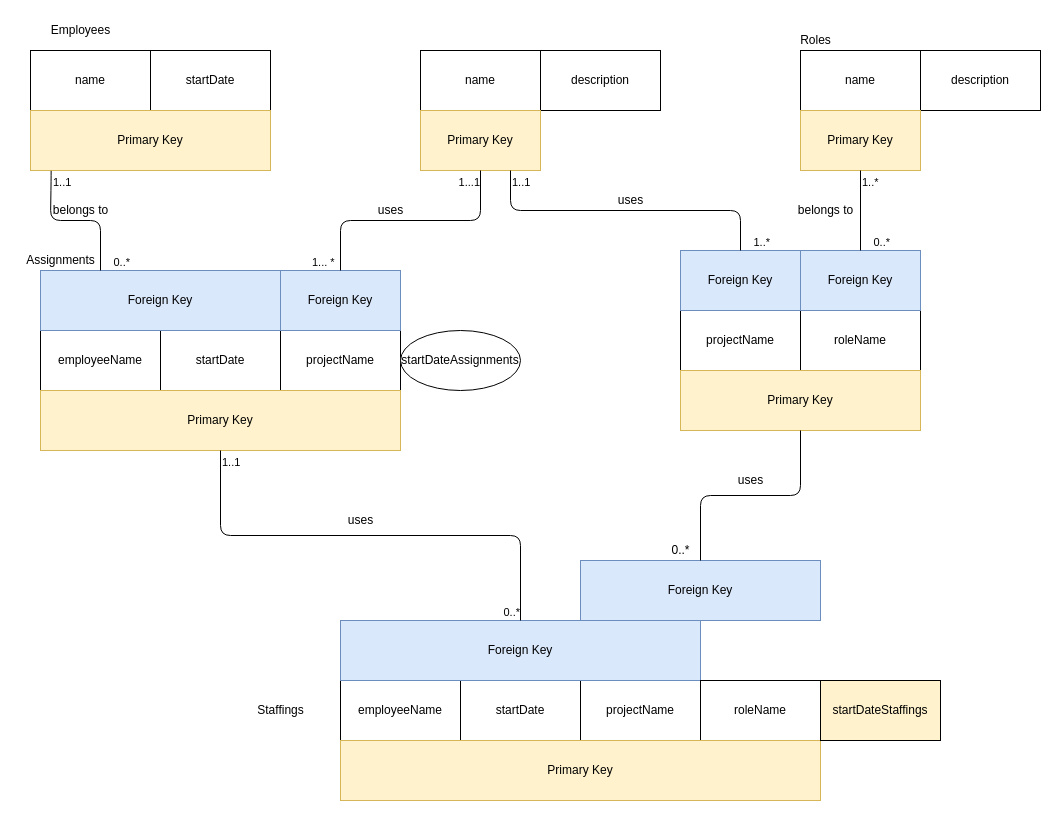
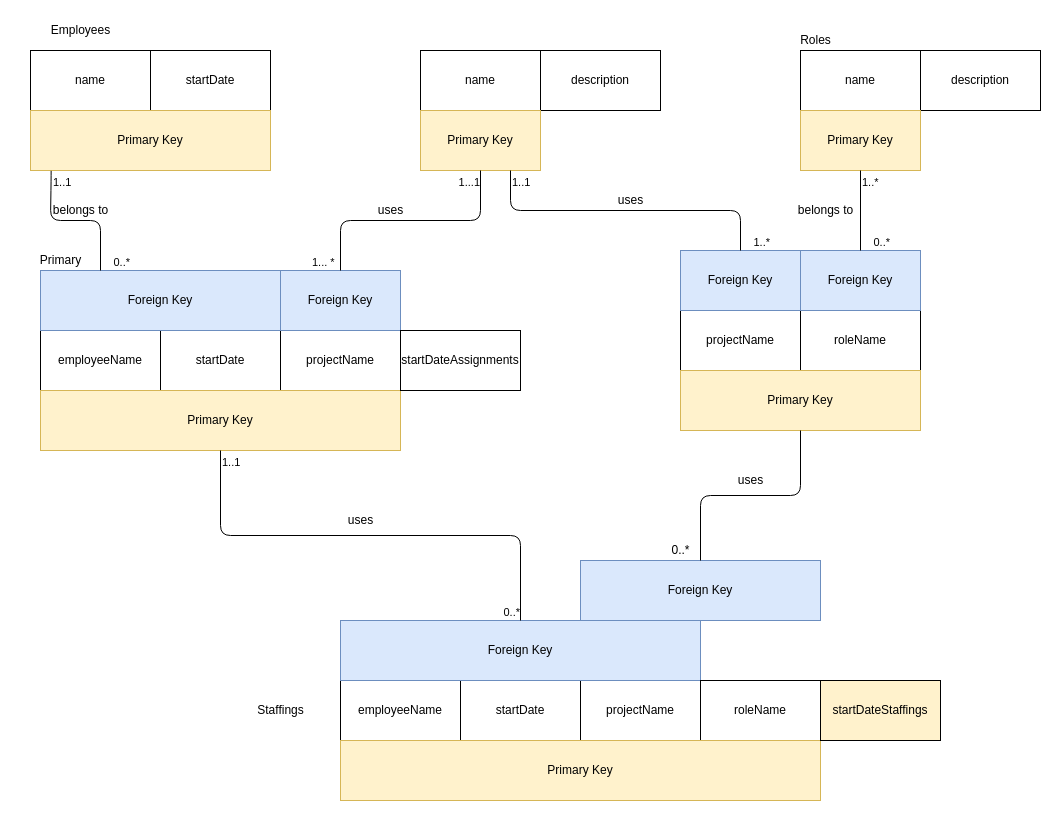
(61, 261) -> (61, 261)
(461, 361) -> (461, 361)
